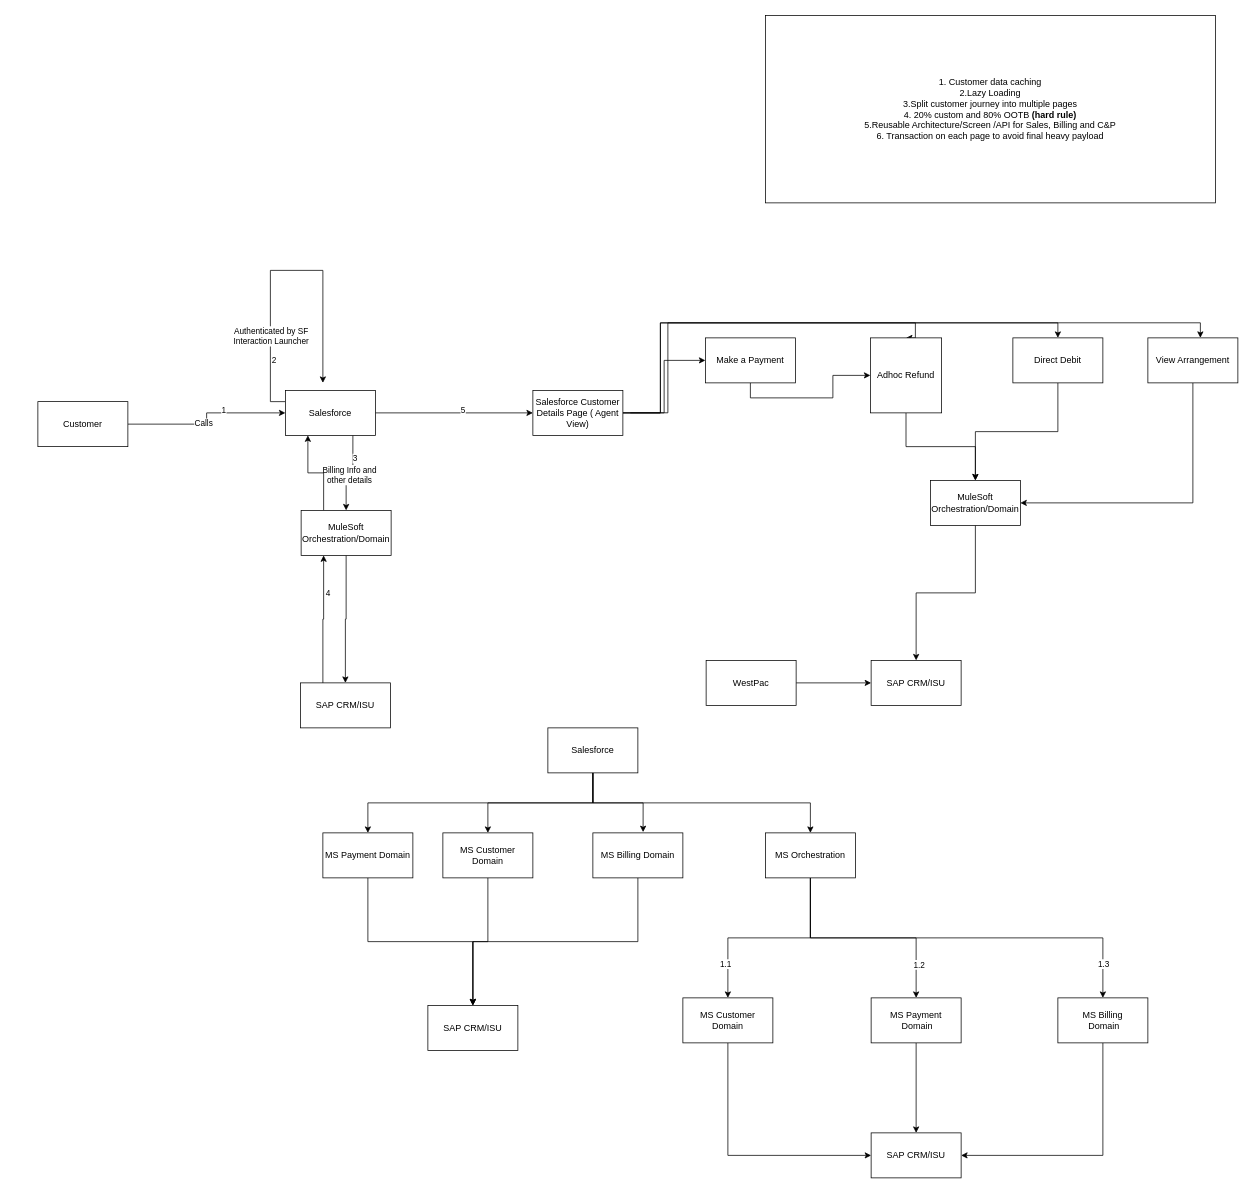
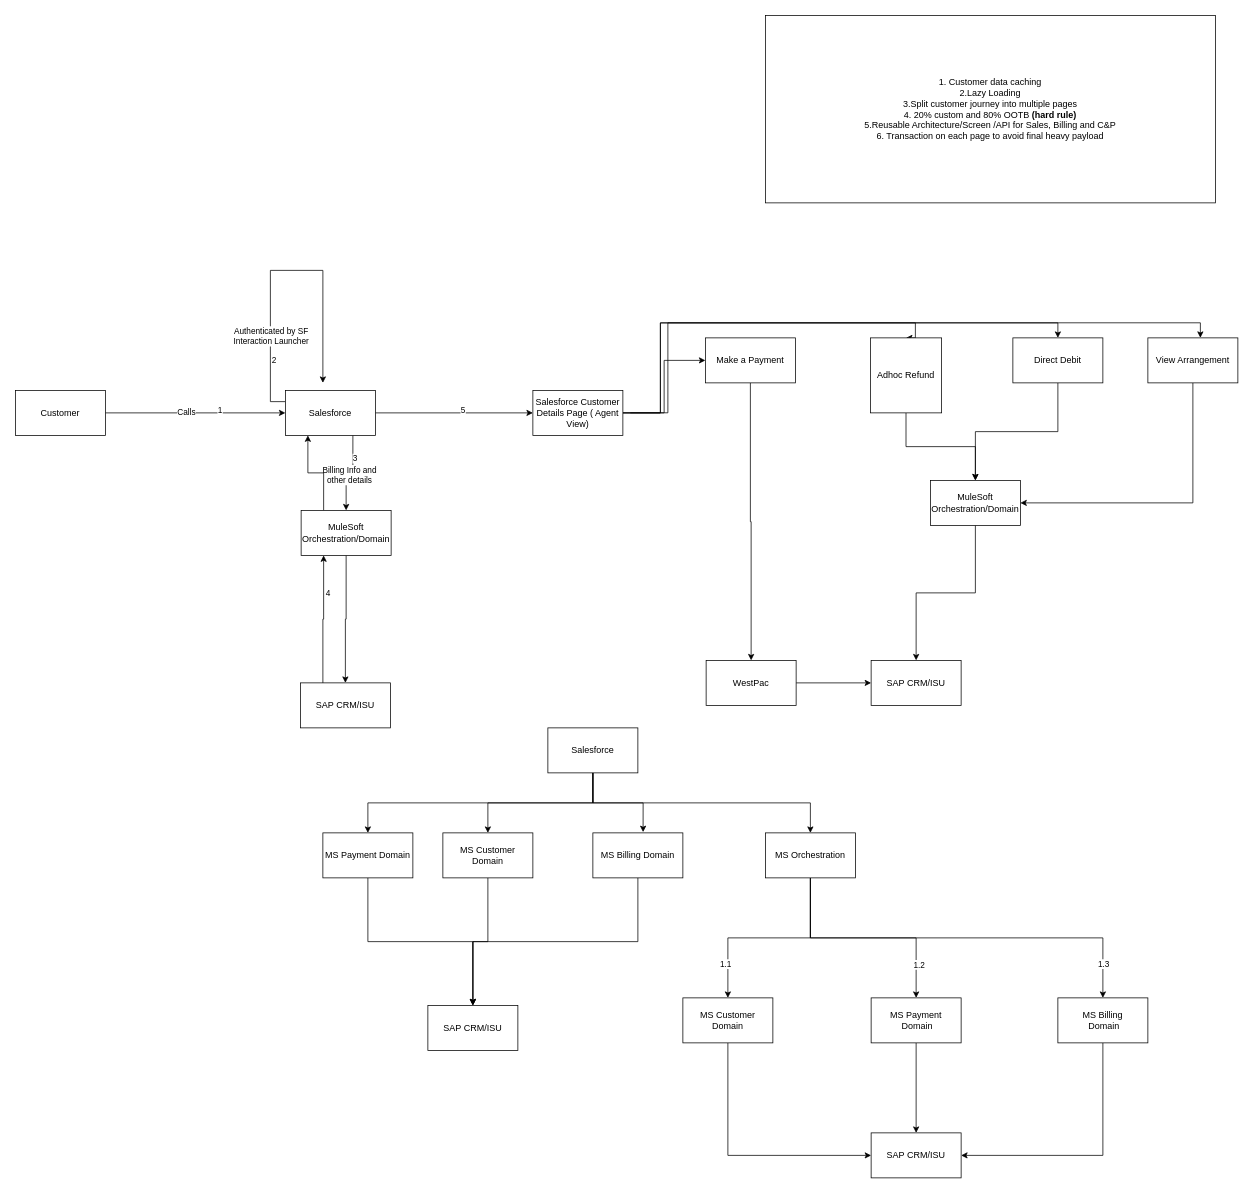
(848, 375) -> (750, 460)
(83, 424) -> (60, 413)
